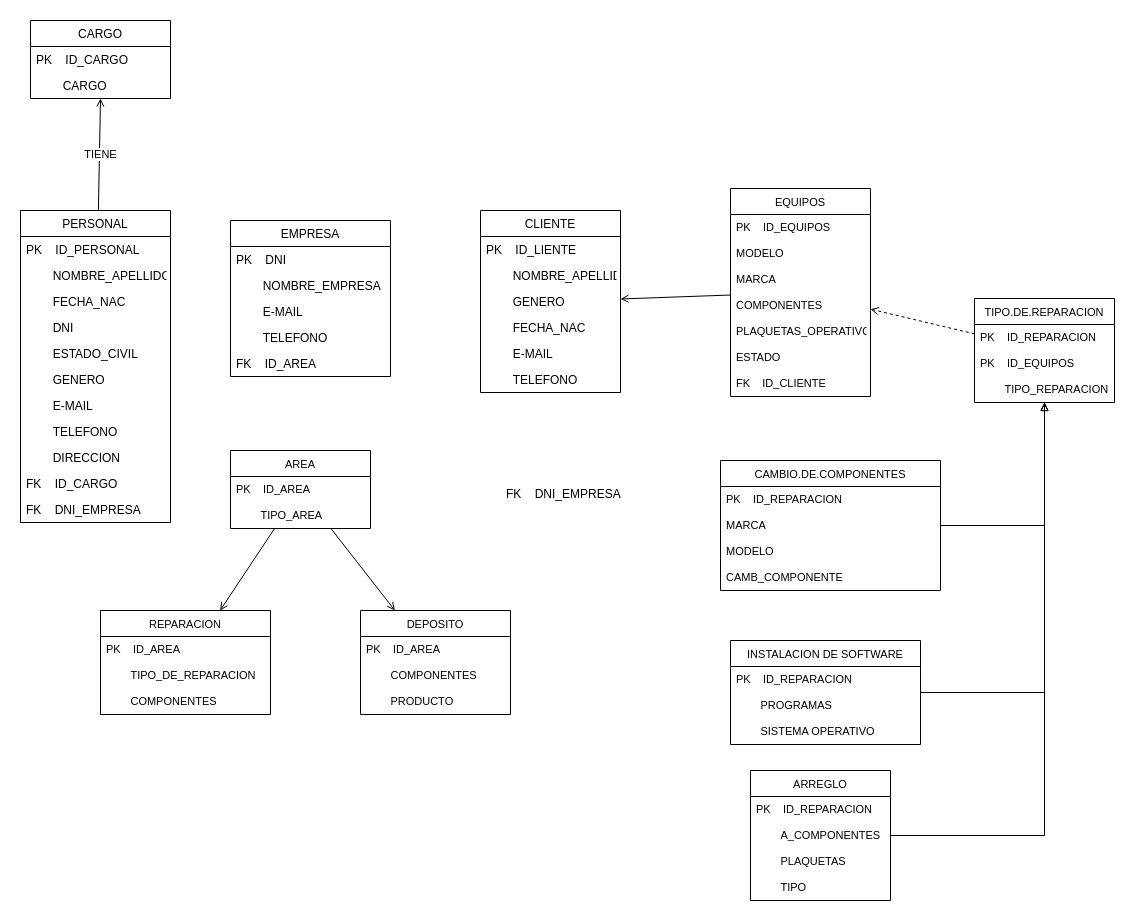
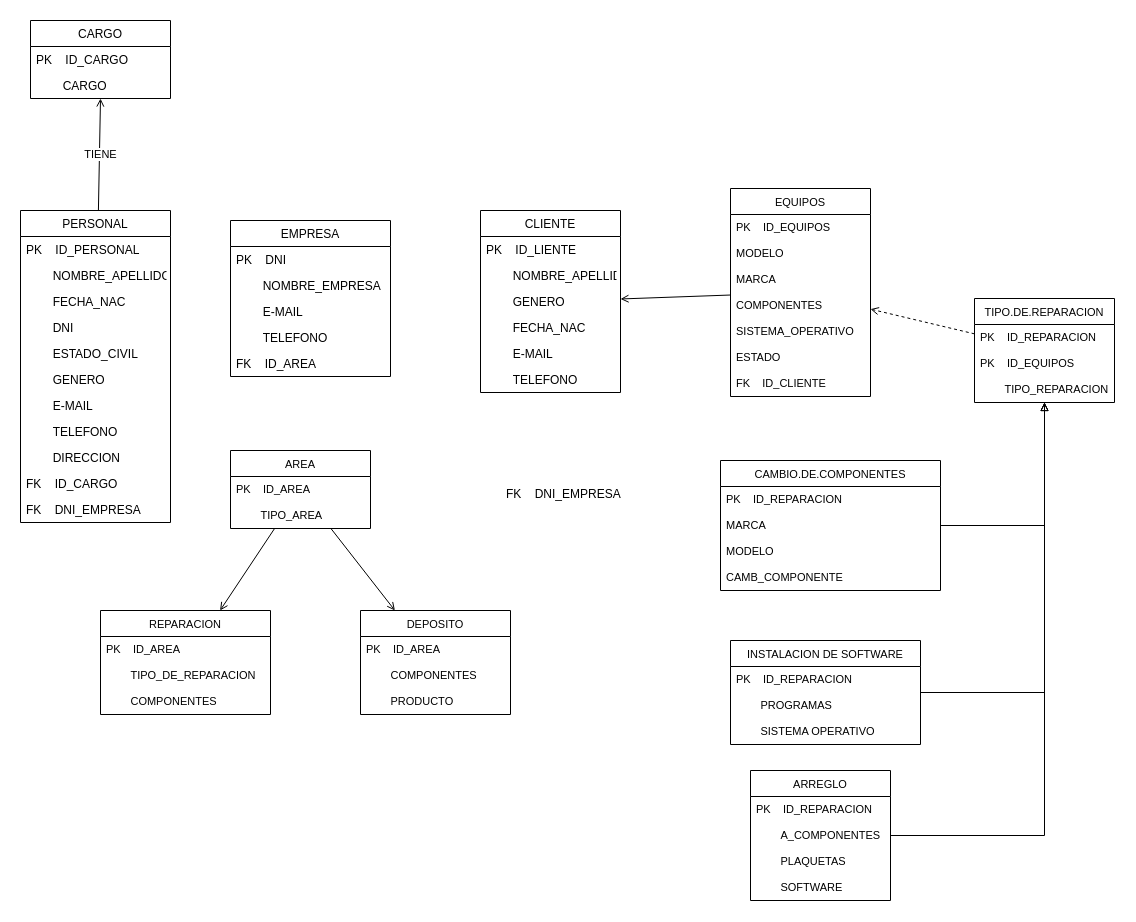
(795, 331) -> (788, 331)
(768, 887) -> (781, 887)
